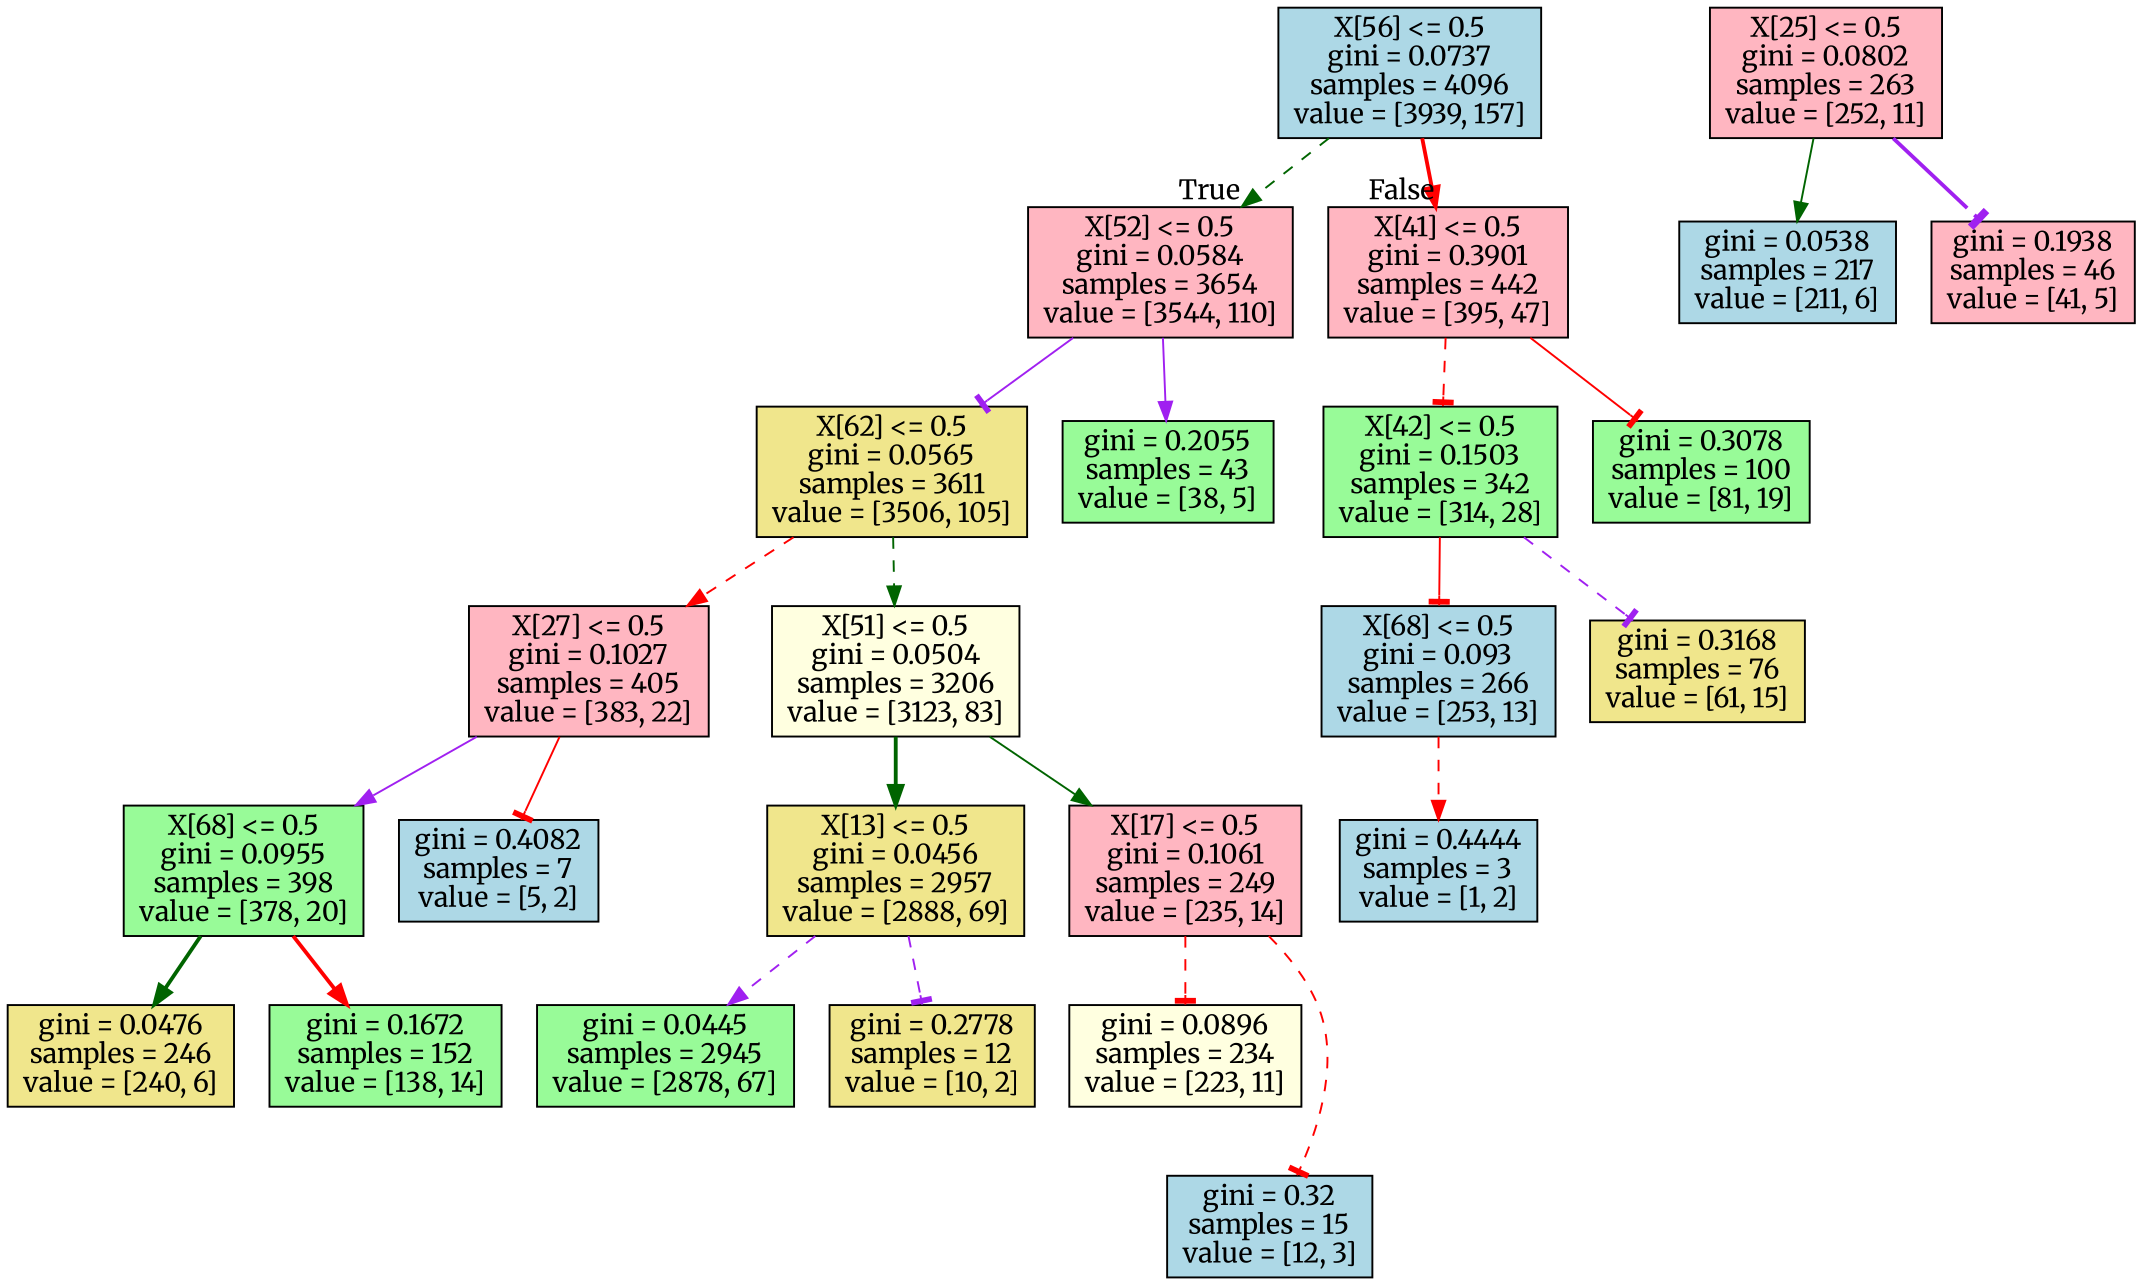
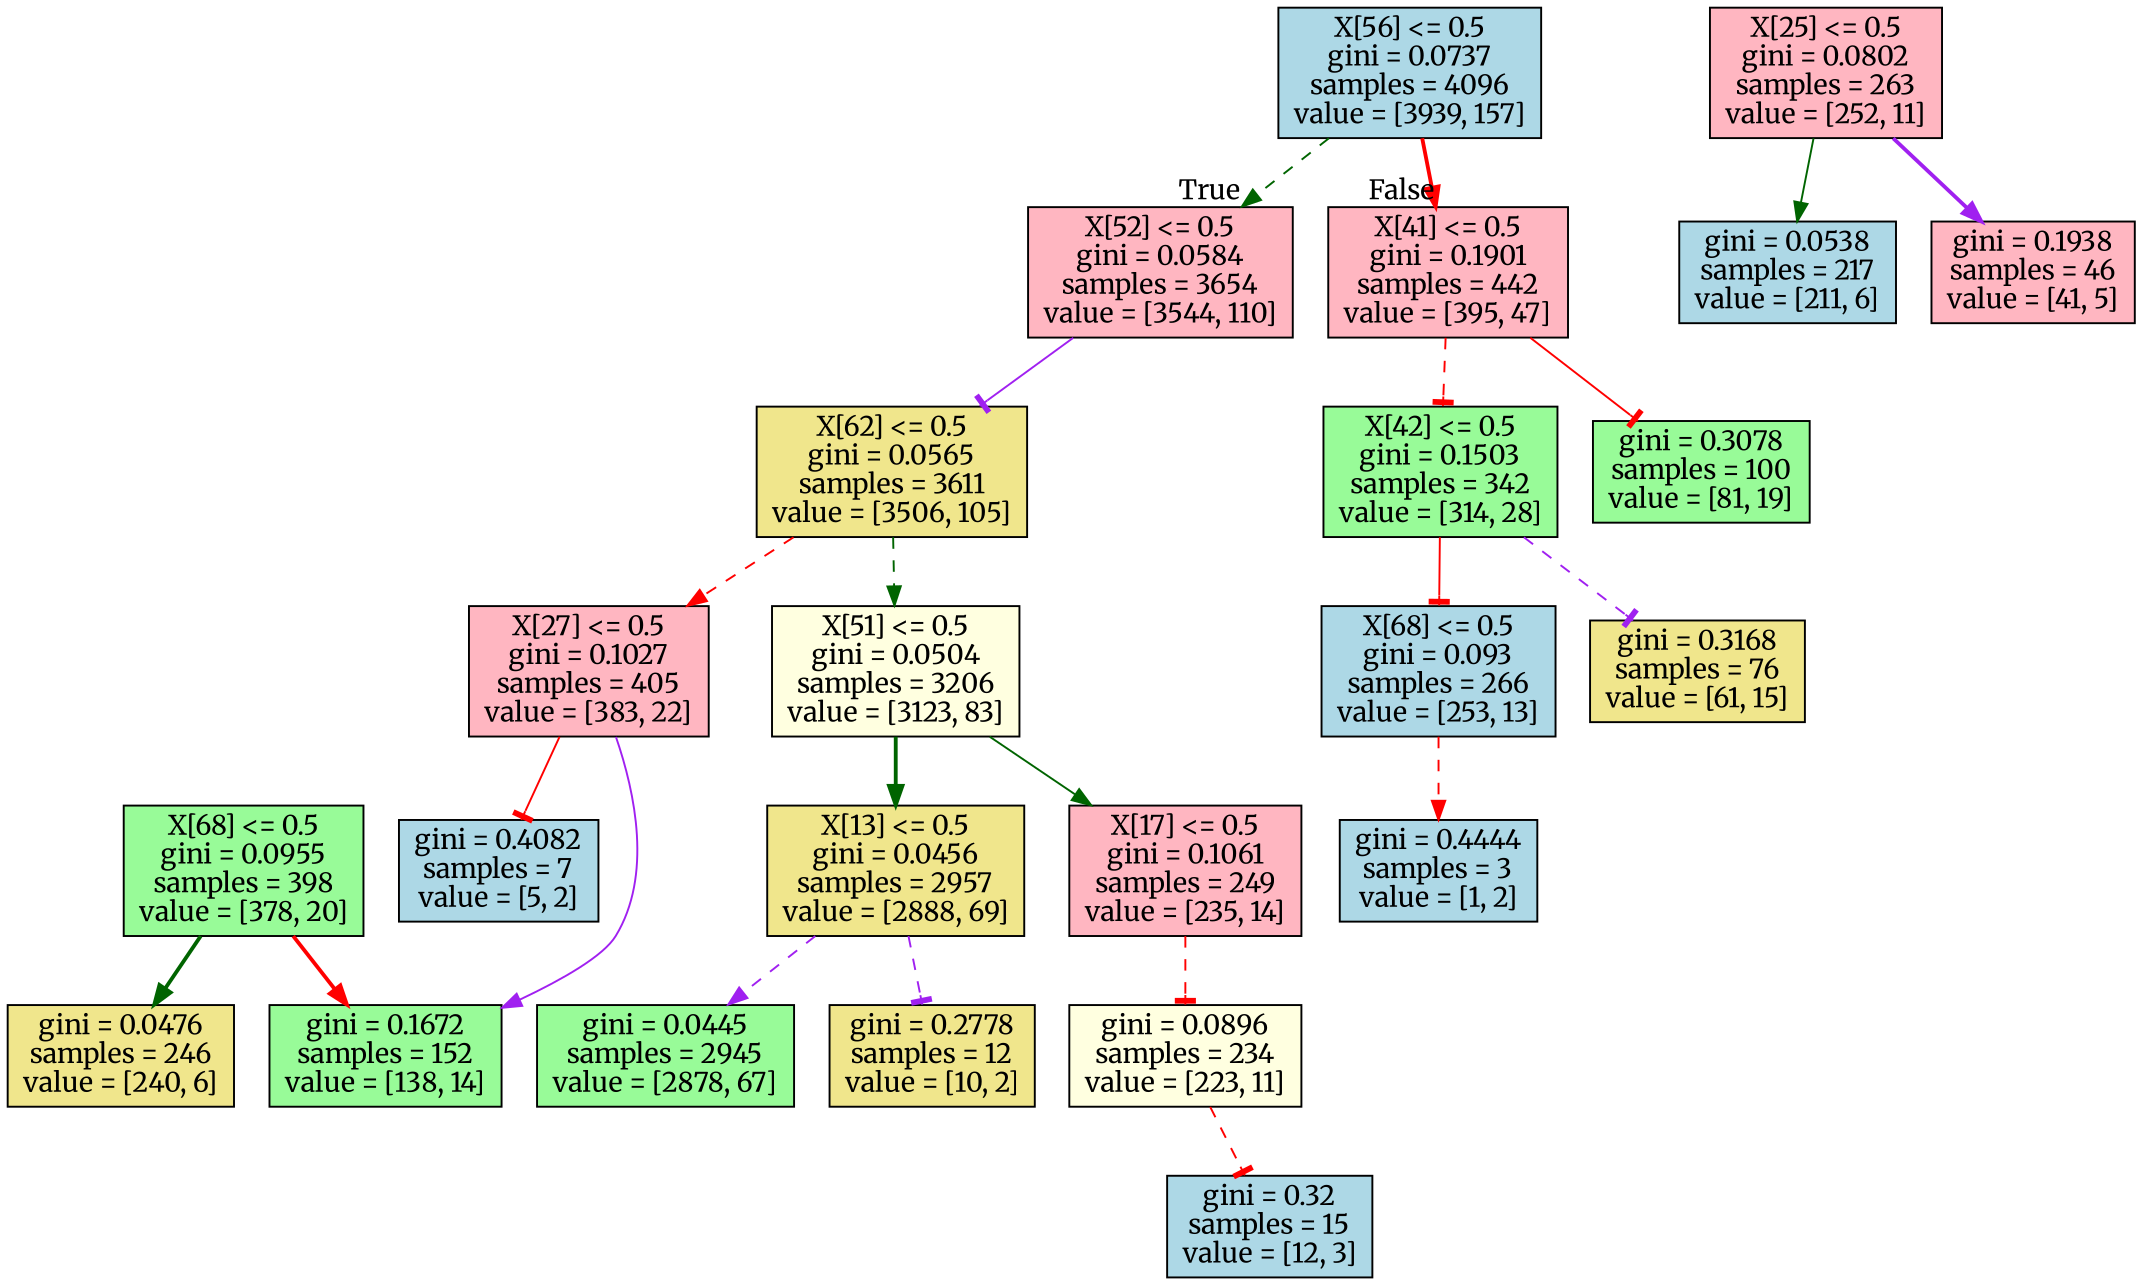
(1930, 173) -> (1930, 173)
(1448, 272) -> (1448, 272)
(1168, 472) -> none
(425, 766) -> (632, 895)
(1327, 1045) -> (1225, 1137)
